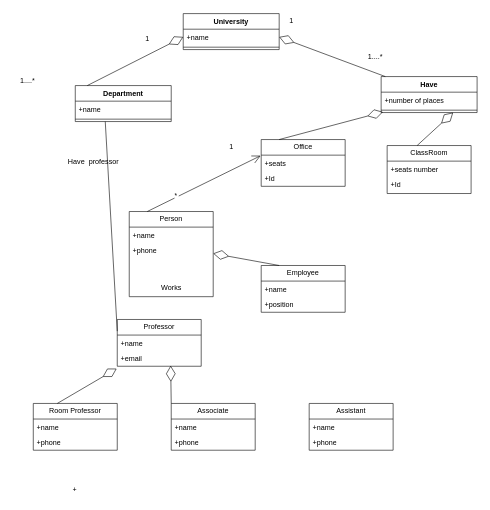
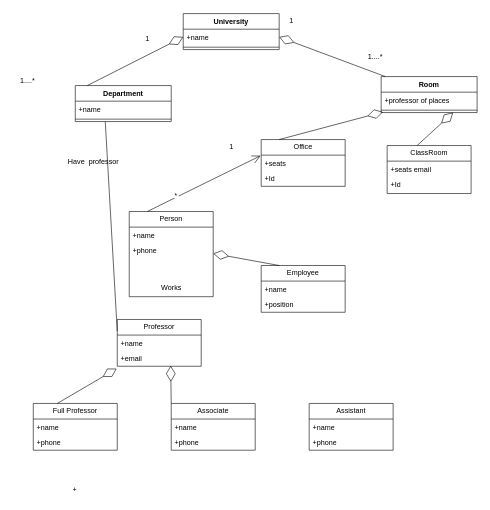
(429, 85) -> (429, 85)
(416, 101) -> (422, 101)
(416, 170) -> (412, 170)
(75, 411) -> (75, 411)
